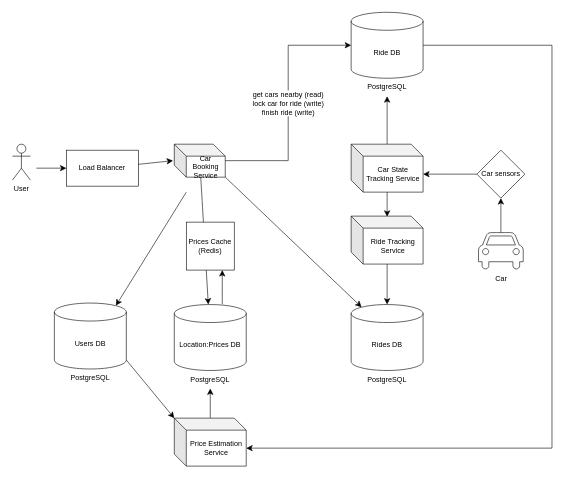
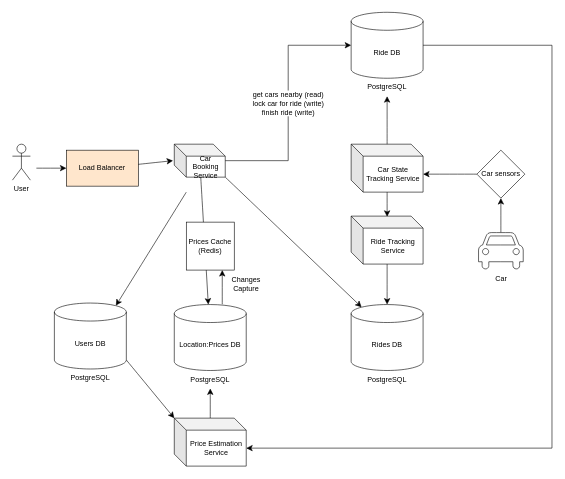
(102, 168) -> (102, 168)
none -> (246, 284)
